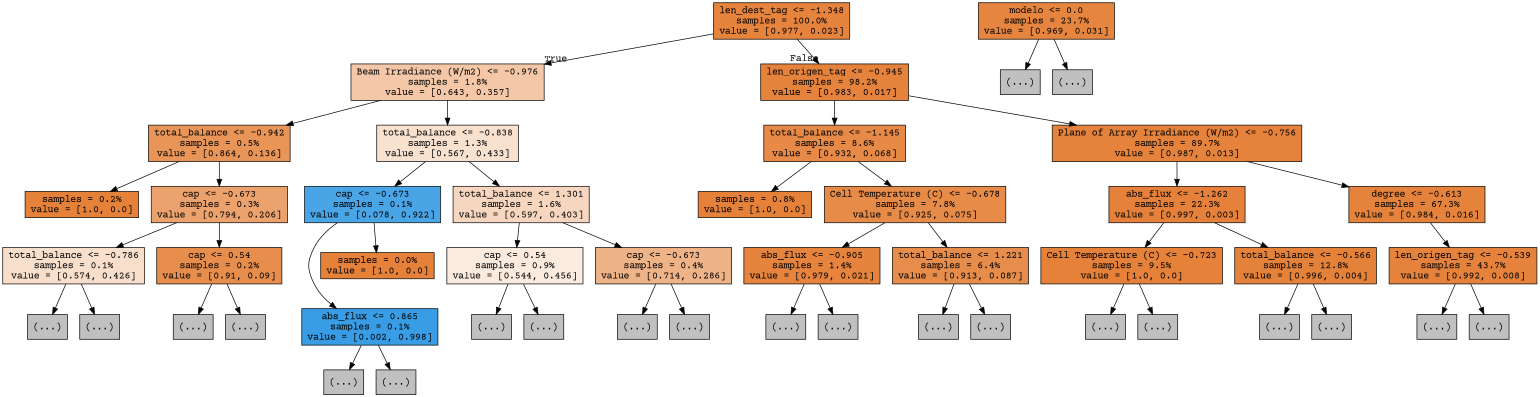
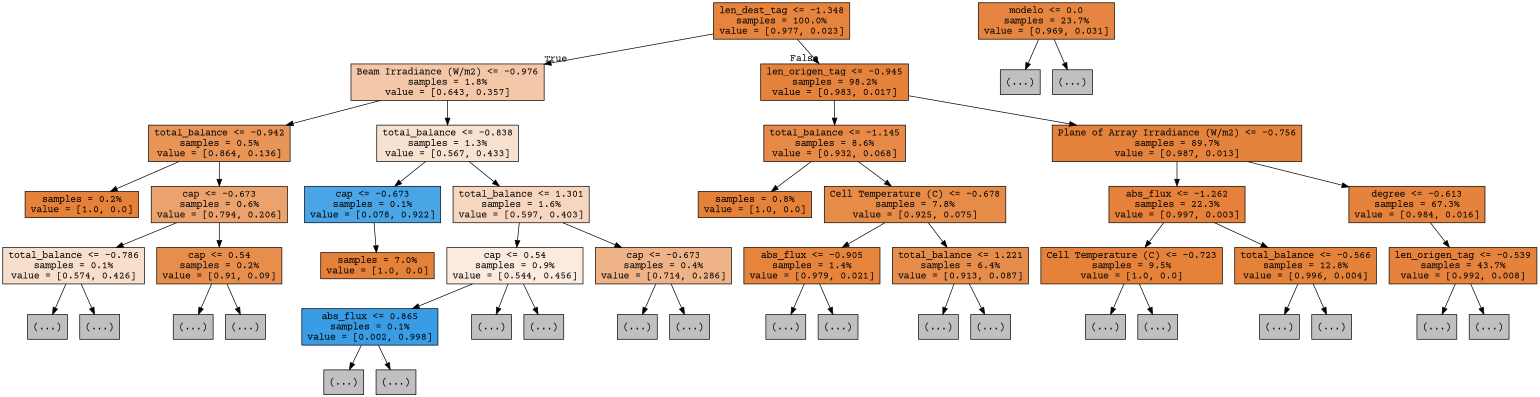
(219, 205) -> (219, 205)
(309, 262) -> (446, 295)
(377, 266) -> (377, 266)
